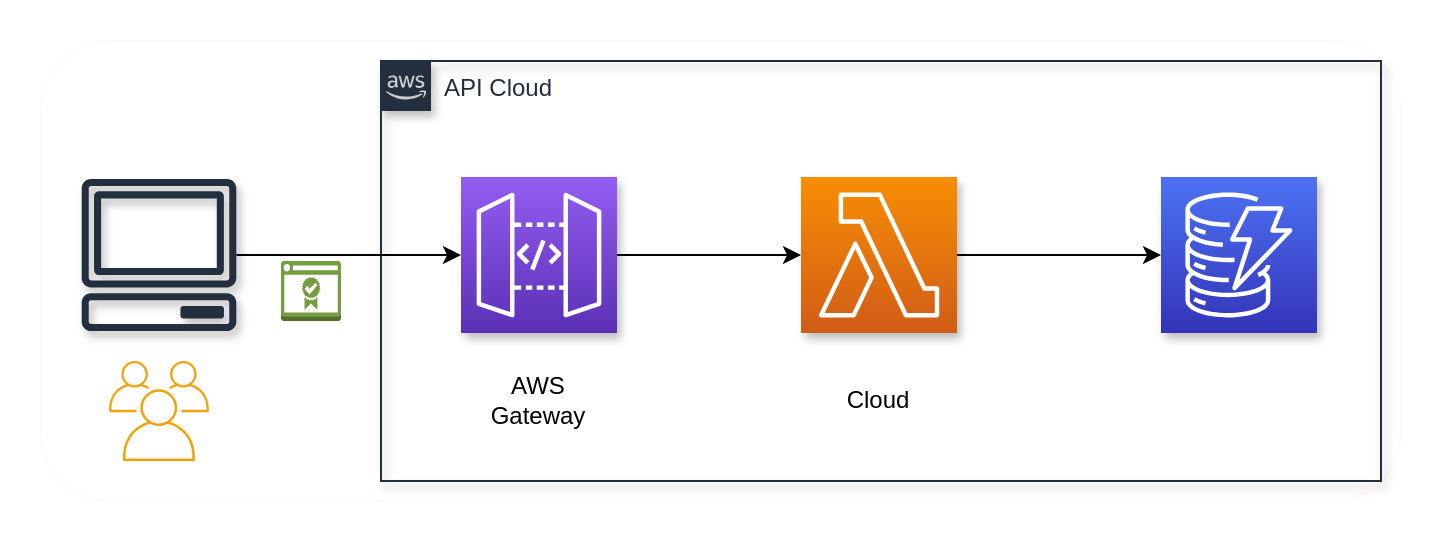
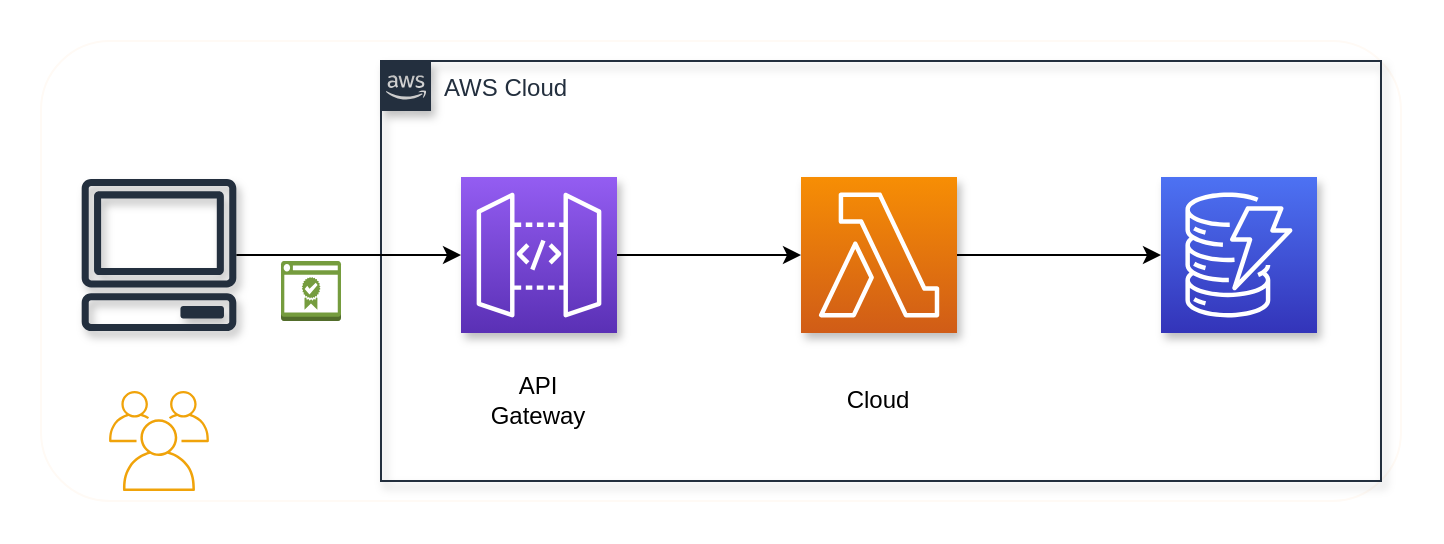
(499, 89) -> (499, 89)
(539, 401) -> (539, 401)
(159, 411) -> (159, 441)
